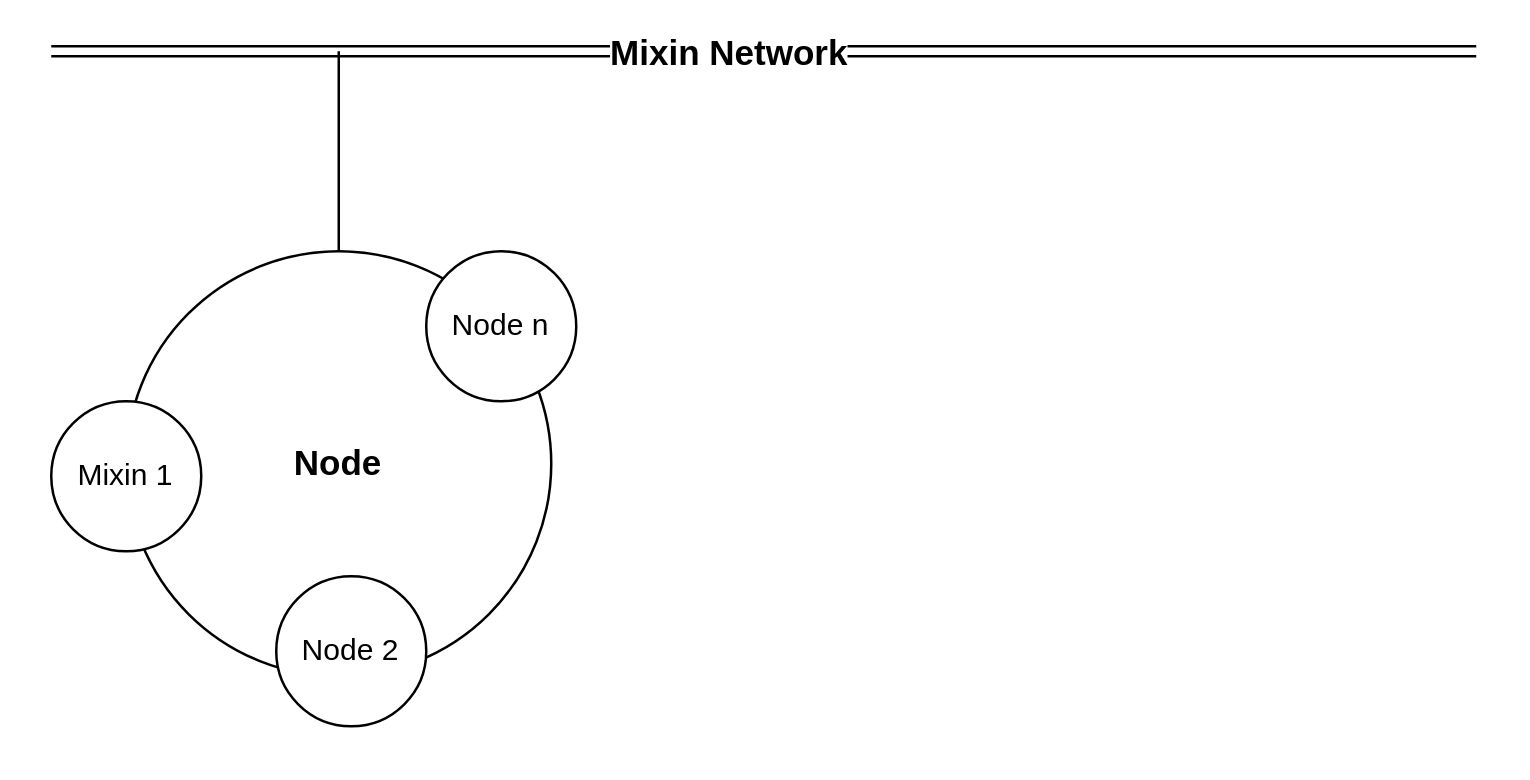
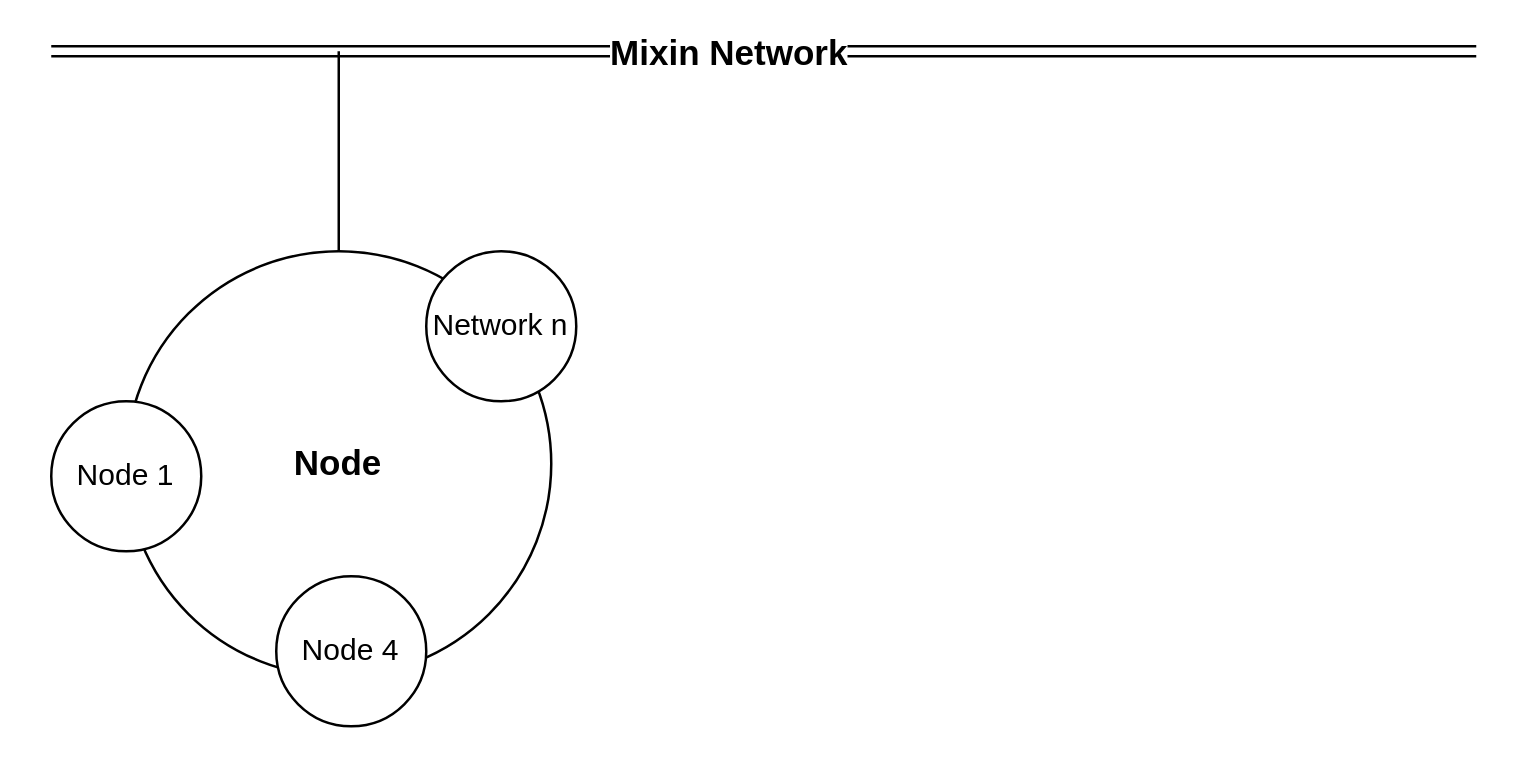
(501, 326) -> (501, 326)
(126, 476) -> (126, 476)
(351, 651) -> (351, 651)
